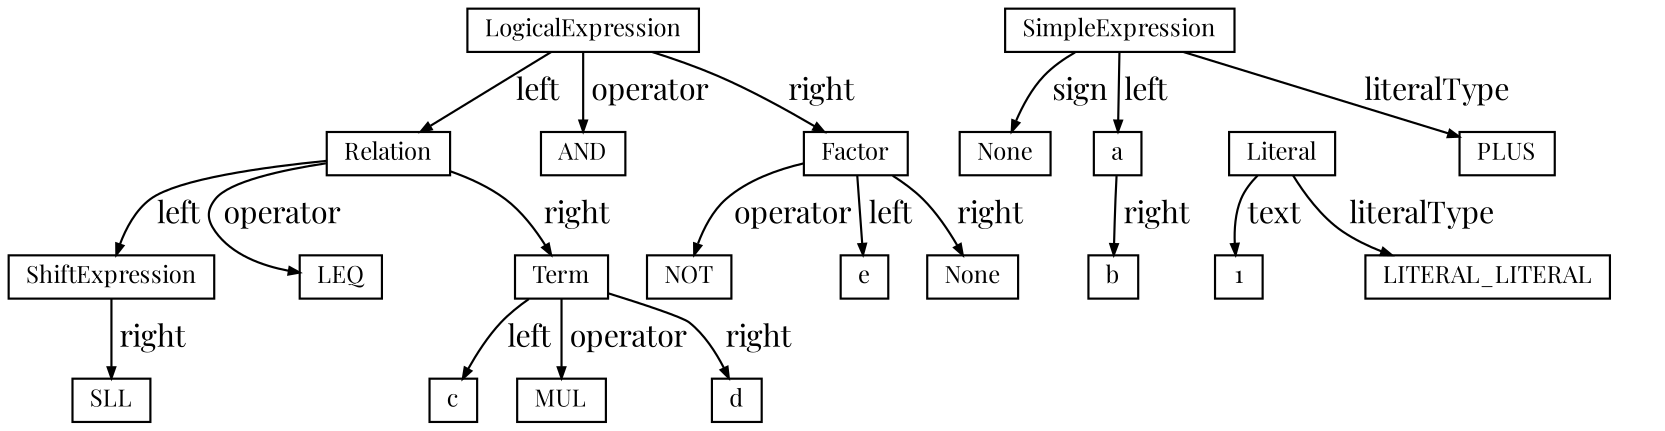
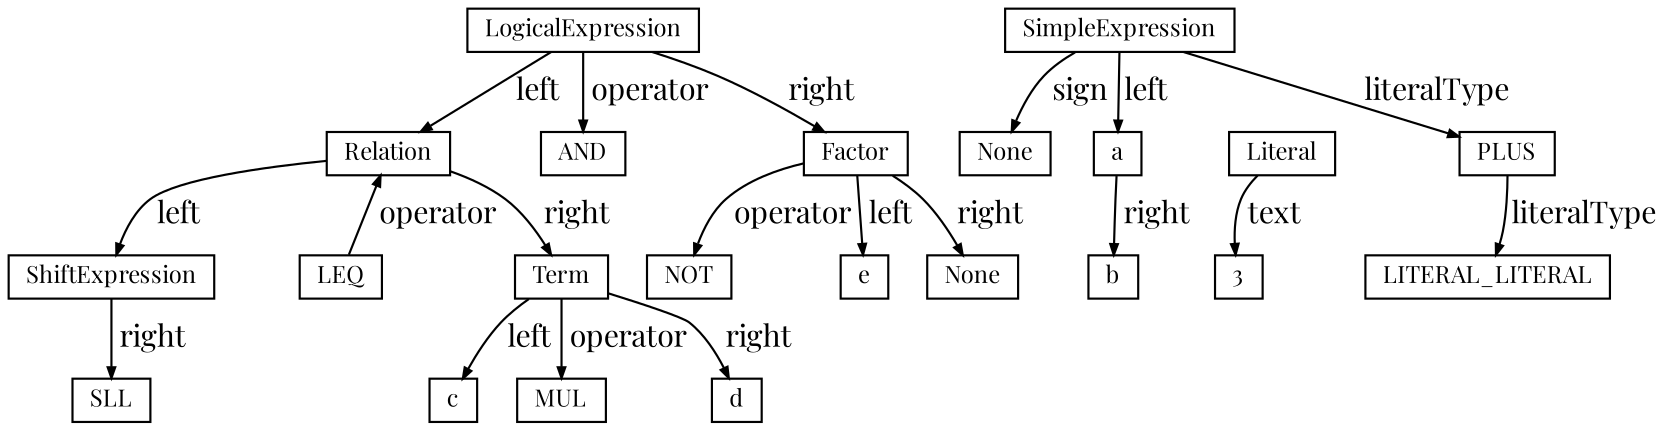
(215, 200) -> (363, 220)
(1330, 222) -> (1506, 210)
(1239, 277) -> (1239, 277)
